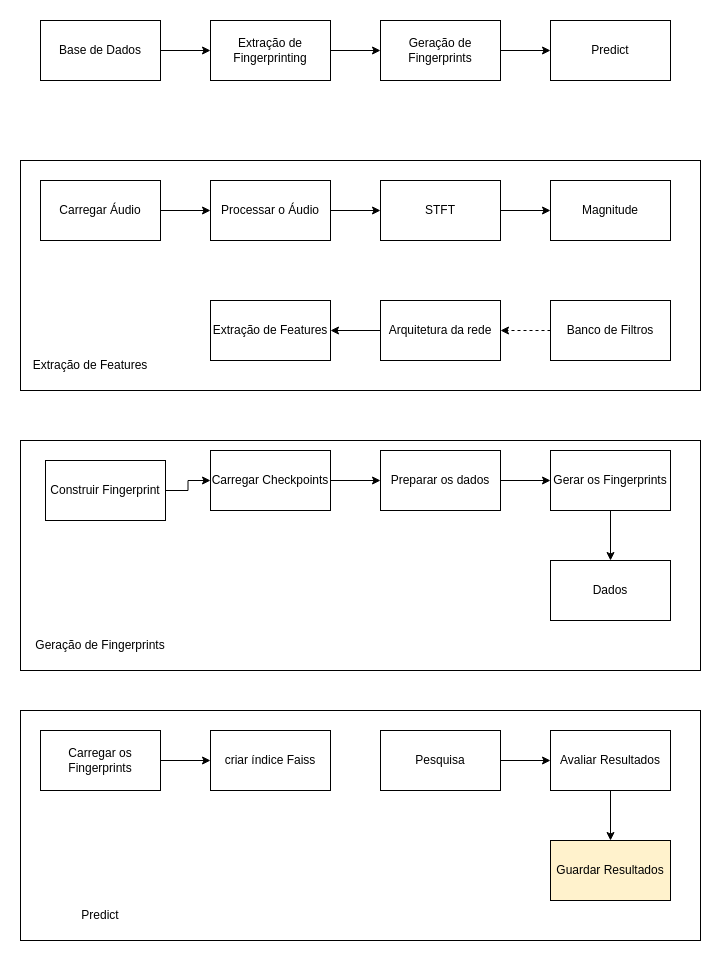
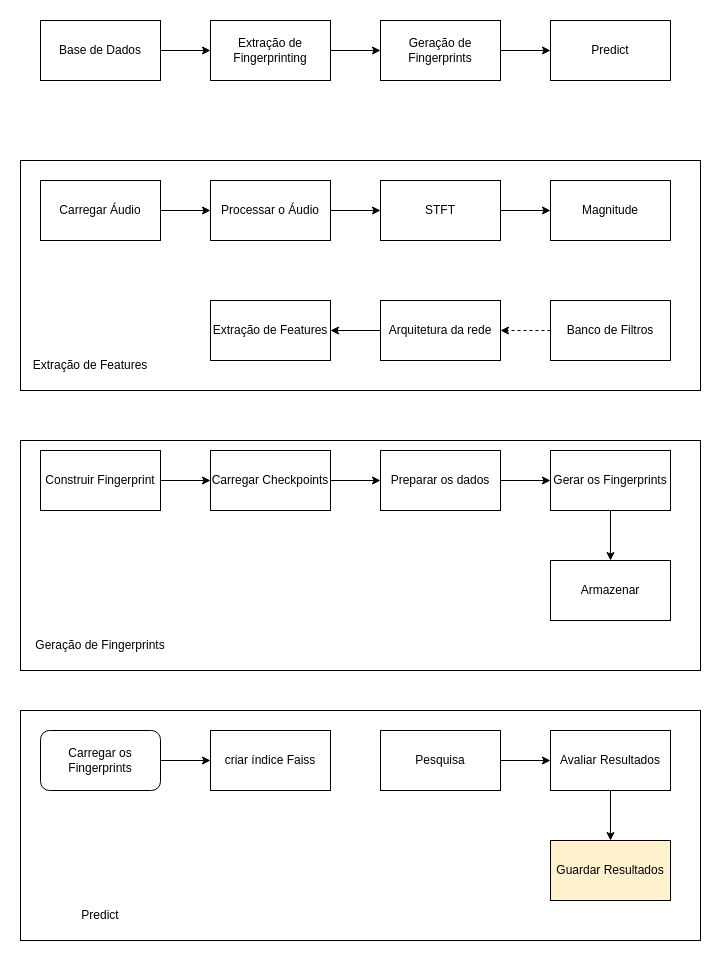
(106, 491) -> (101, 481)
(611, 591) -> (611, 591)
(101, 761) -> (101, 761)
